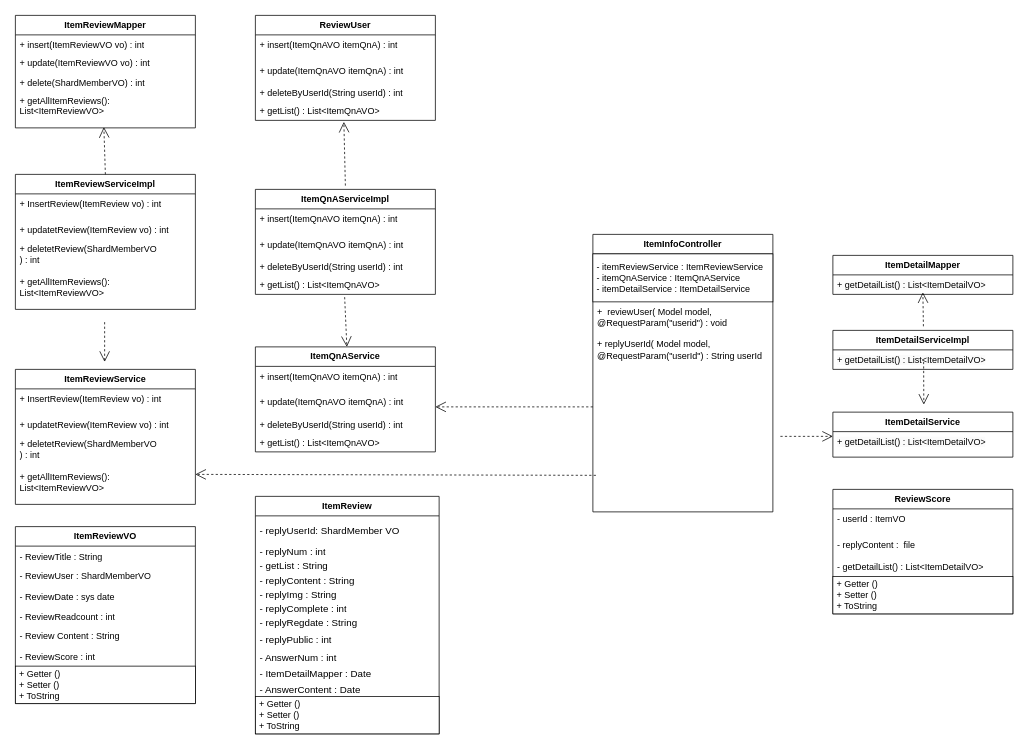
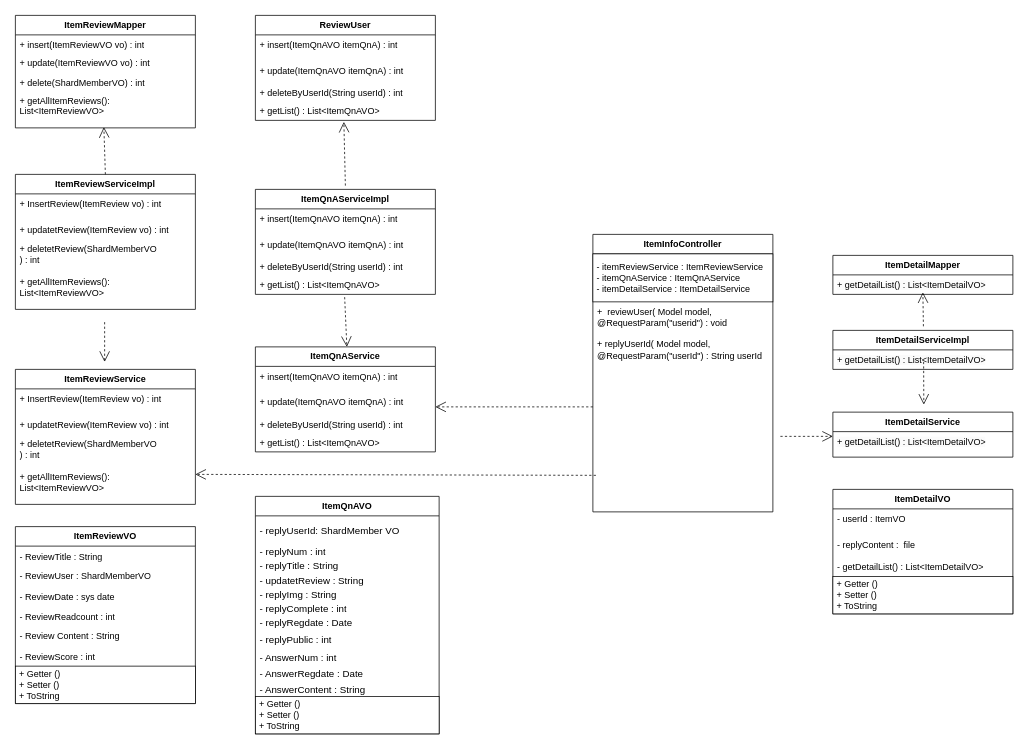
(923, 499) -> (923, 499)
(347, 506) -> (347, 506)
(301, 566) -> (307, 566)
(315, 580) -> (318, 580)
(315, 623) -> (311, 623)
(321, 674) -> (315, 674)
(315, 690) -> (319, 690)
